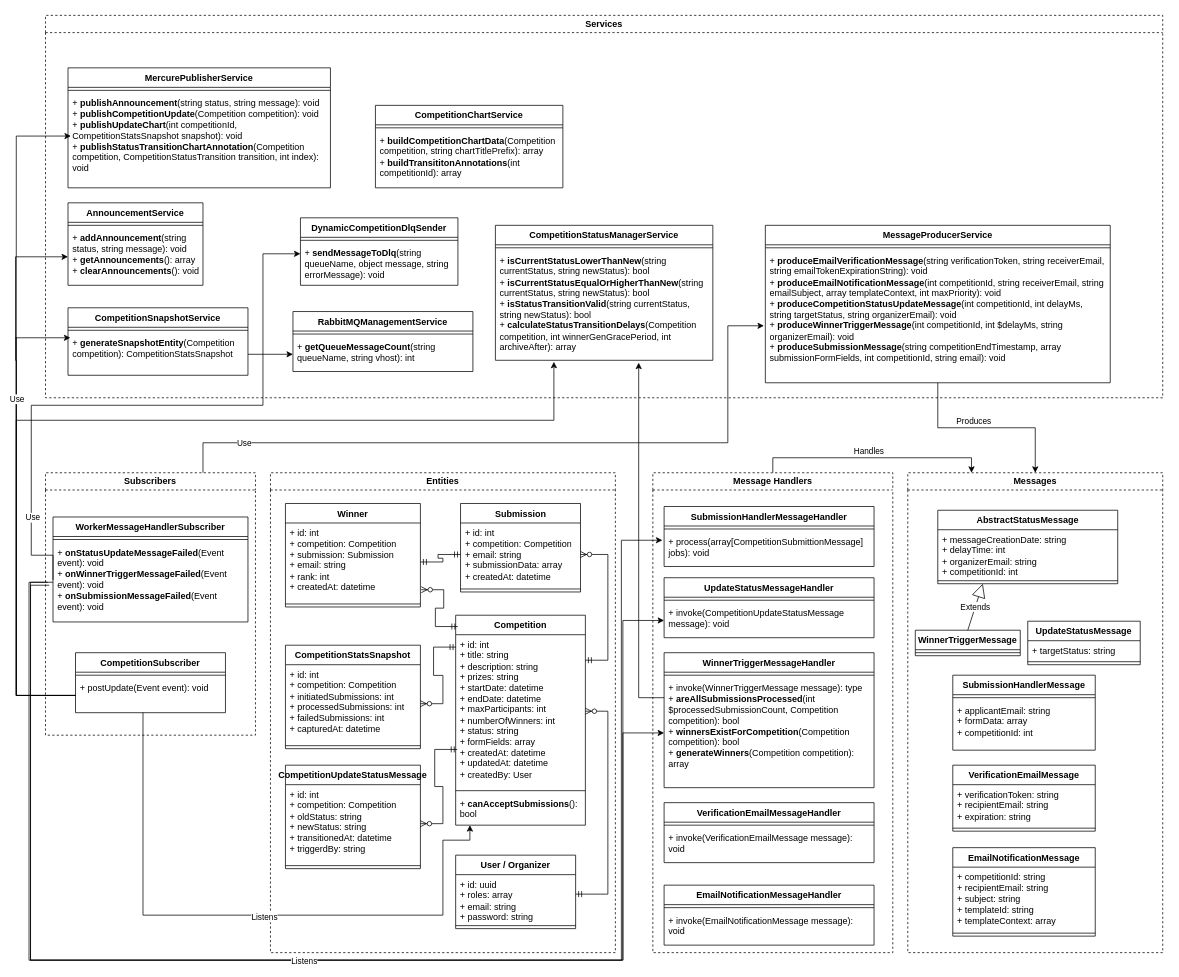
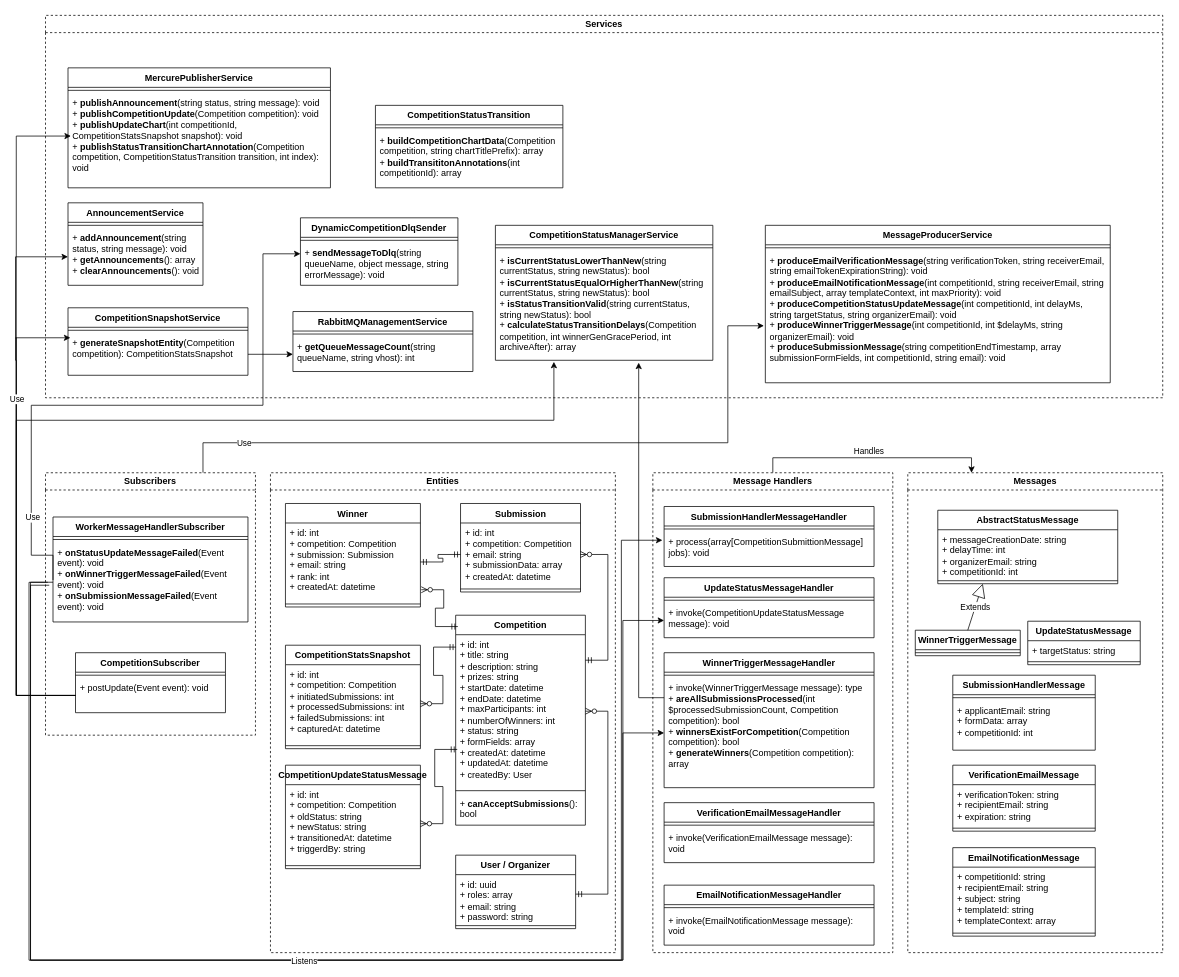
(469, 116) -> (469, 116)
(984, 428) -> none
(264, 915) -> none
